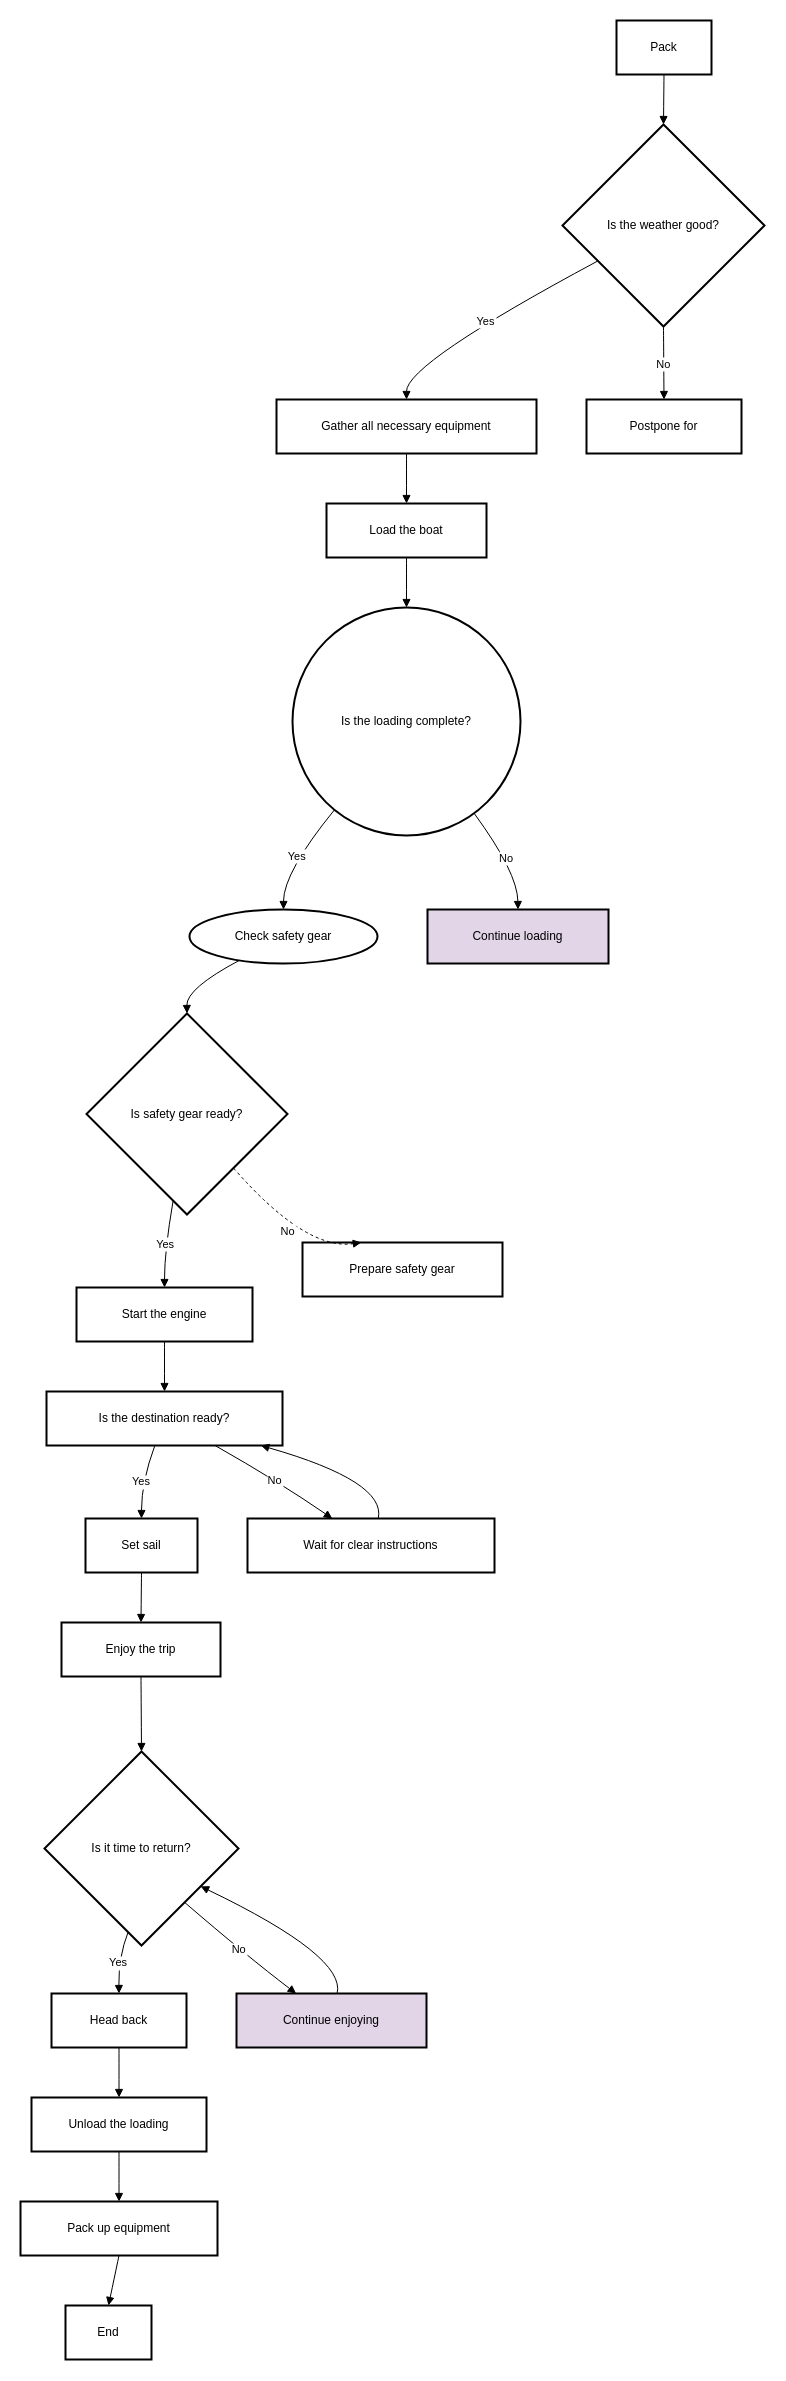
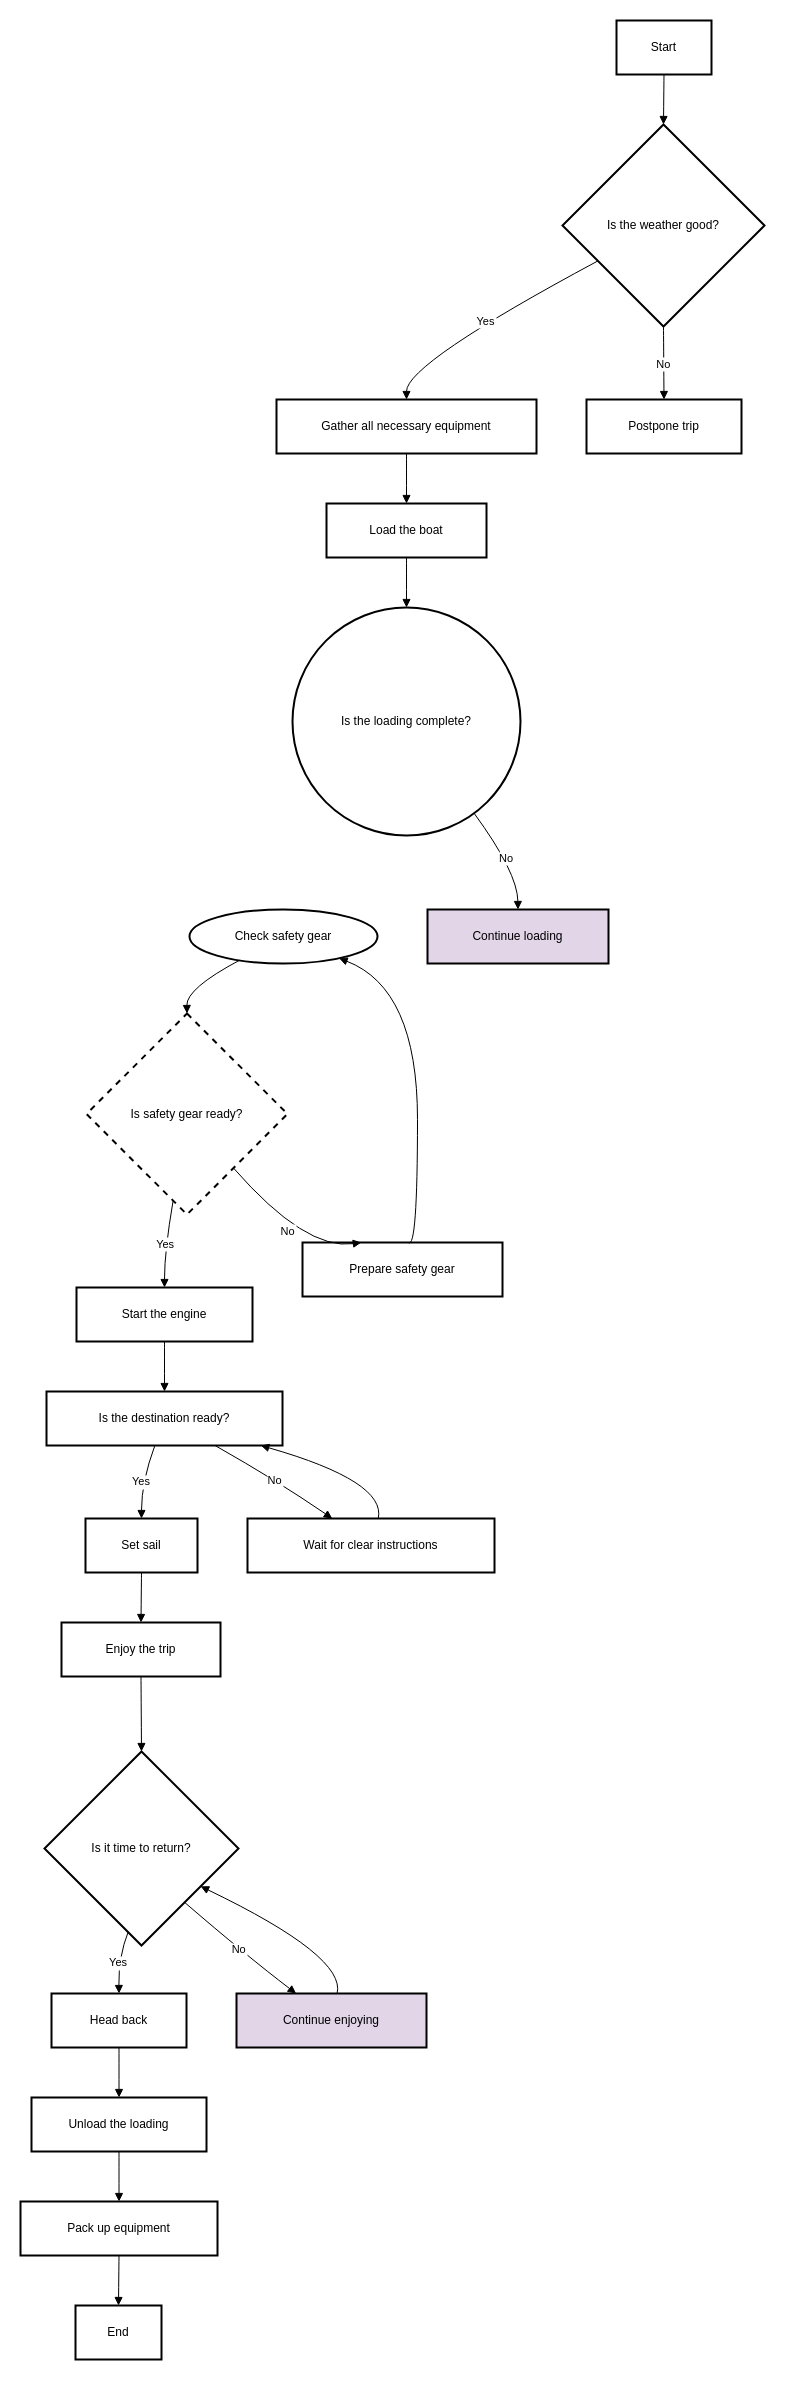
(664, 48) -> (664, 48)
(664, 427) -> (664, 427)
(305, 850) -> none
none -> (416, 1089)
(187, 1114) -> (187, 1114)
(276, 1211) -> (276, 1211)
(109, 2333) -> (119, 2333)
